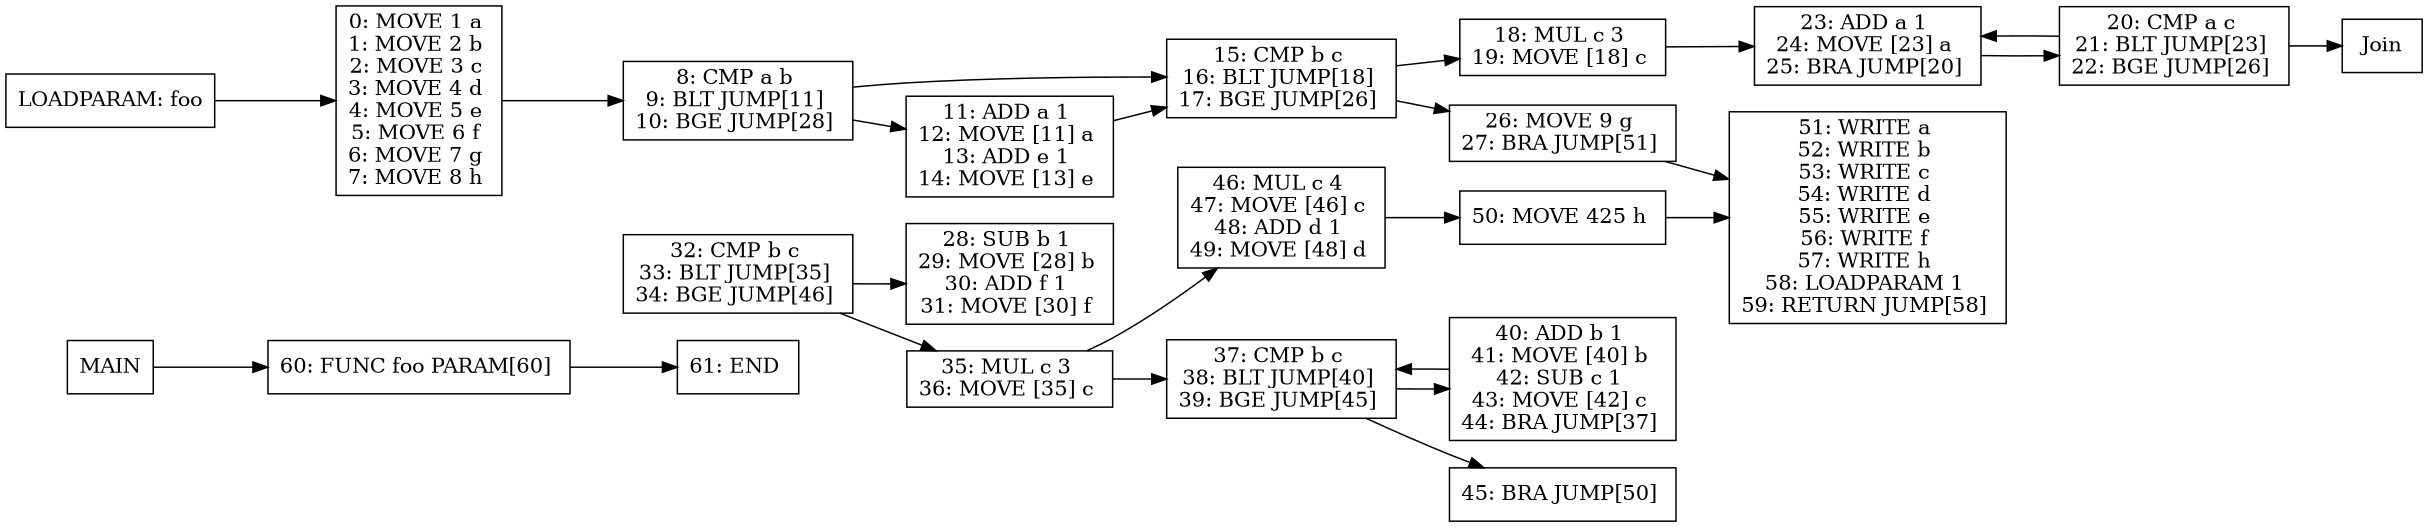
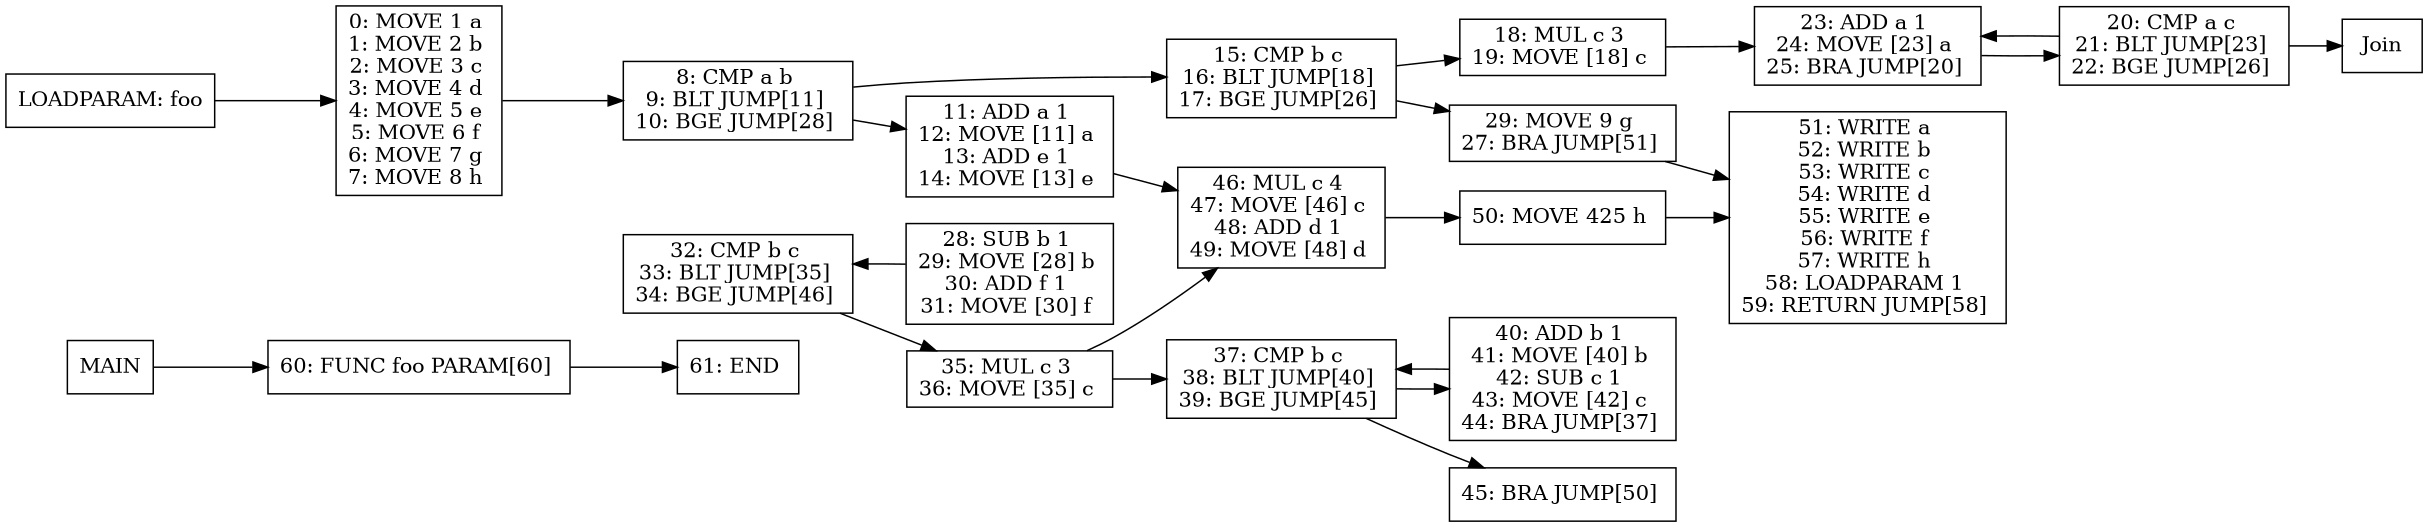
(1133, 116) -> (1138, 180)
(1563, 133) -> (1563, 133)
(872, 284) -> (887, 264)
